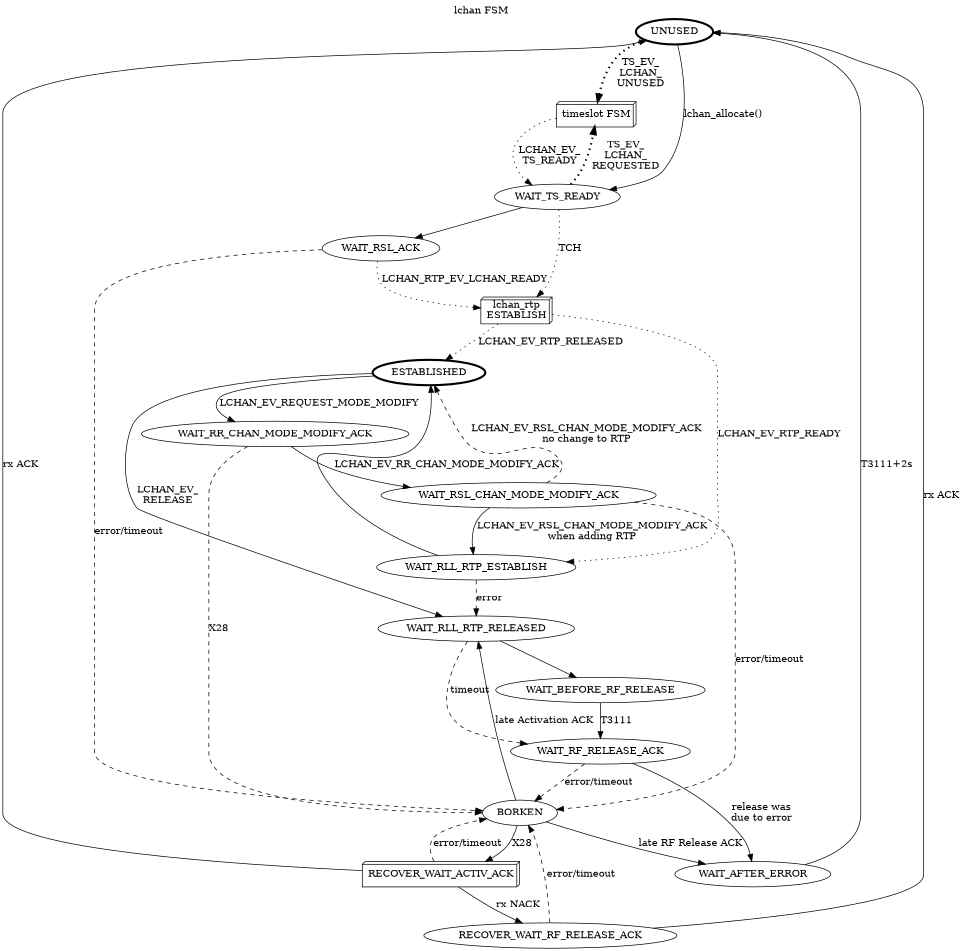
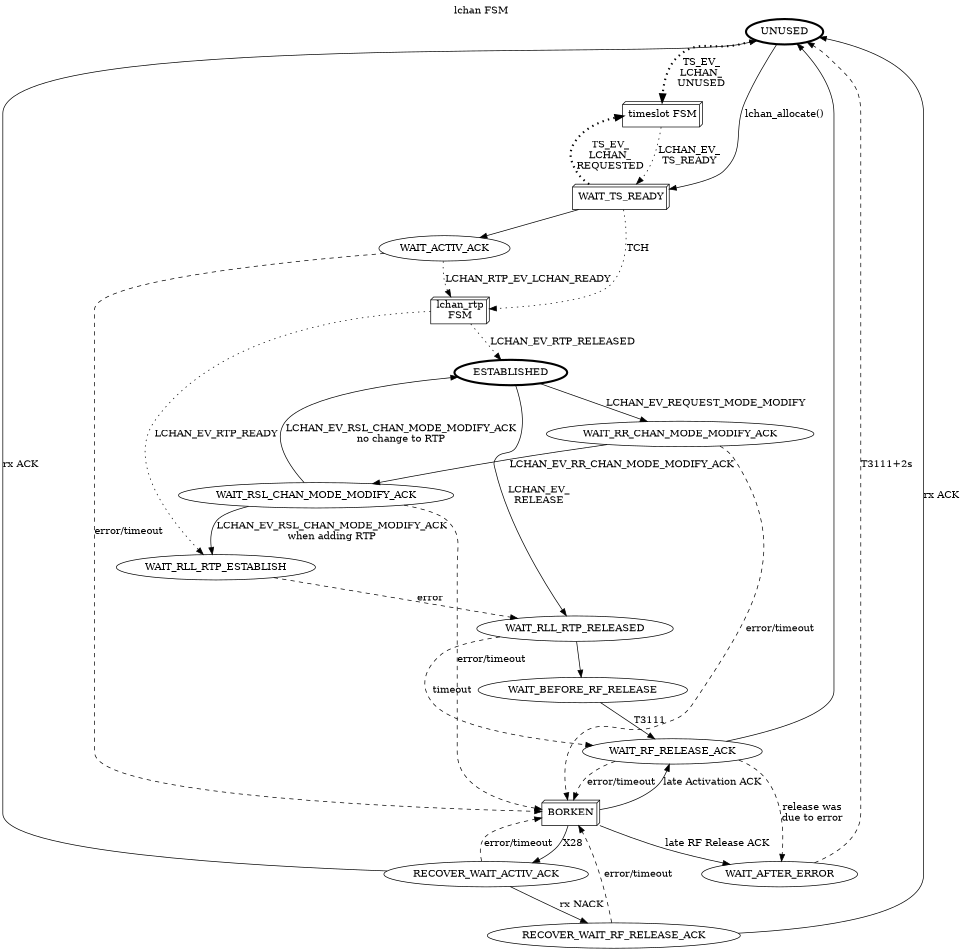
(557, 197) -> (621, 197)
(381, 248) -> (444, 248)
(516, 310) -> (460, 310)
(861, 416) -> (861, 456)
none -> (834, 427)
(500, 453) -> (331, 398)
(324, 454) -> none
(219, 629) -> (780, 629)
(494, 725) -> (639, 798)
(700, 799) -> (777, 799)
(520, 813) -> (571, 813)
(441, 874) -> (486, 874)
